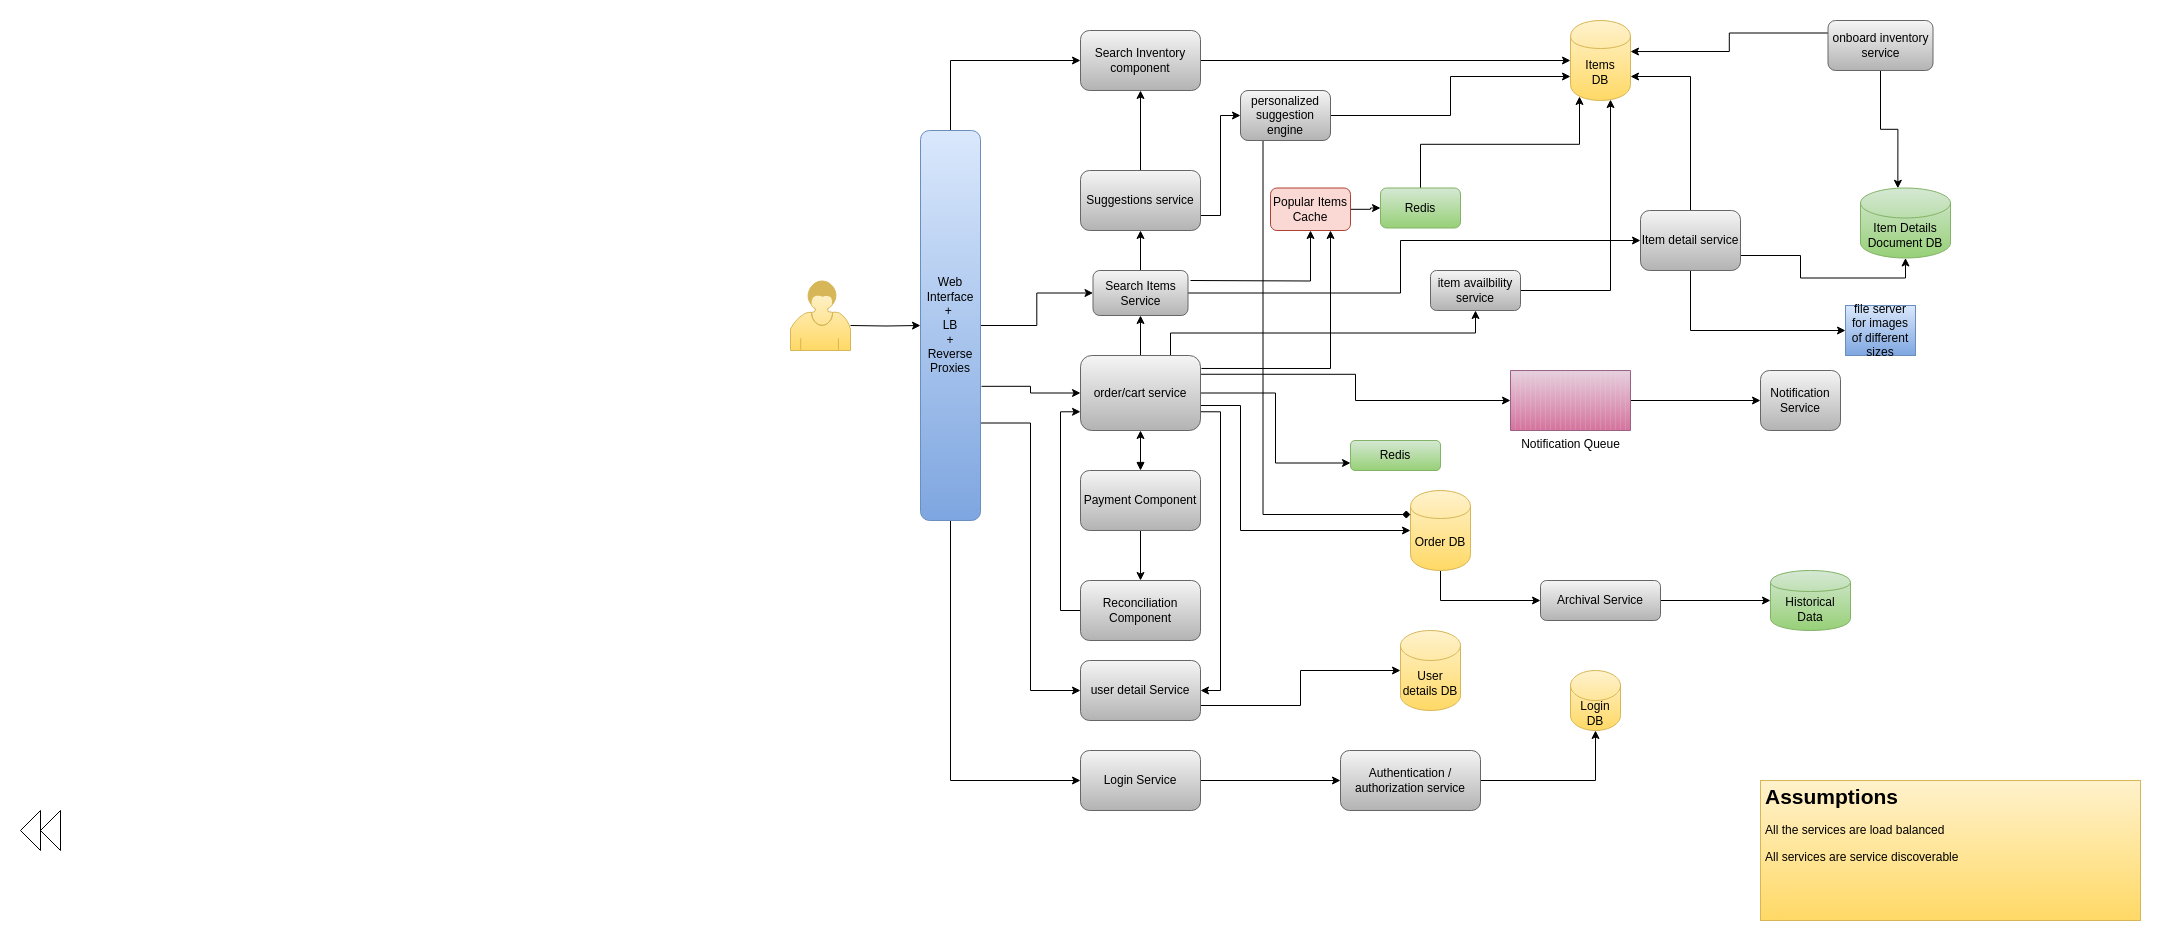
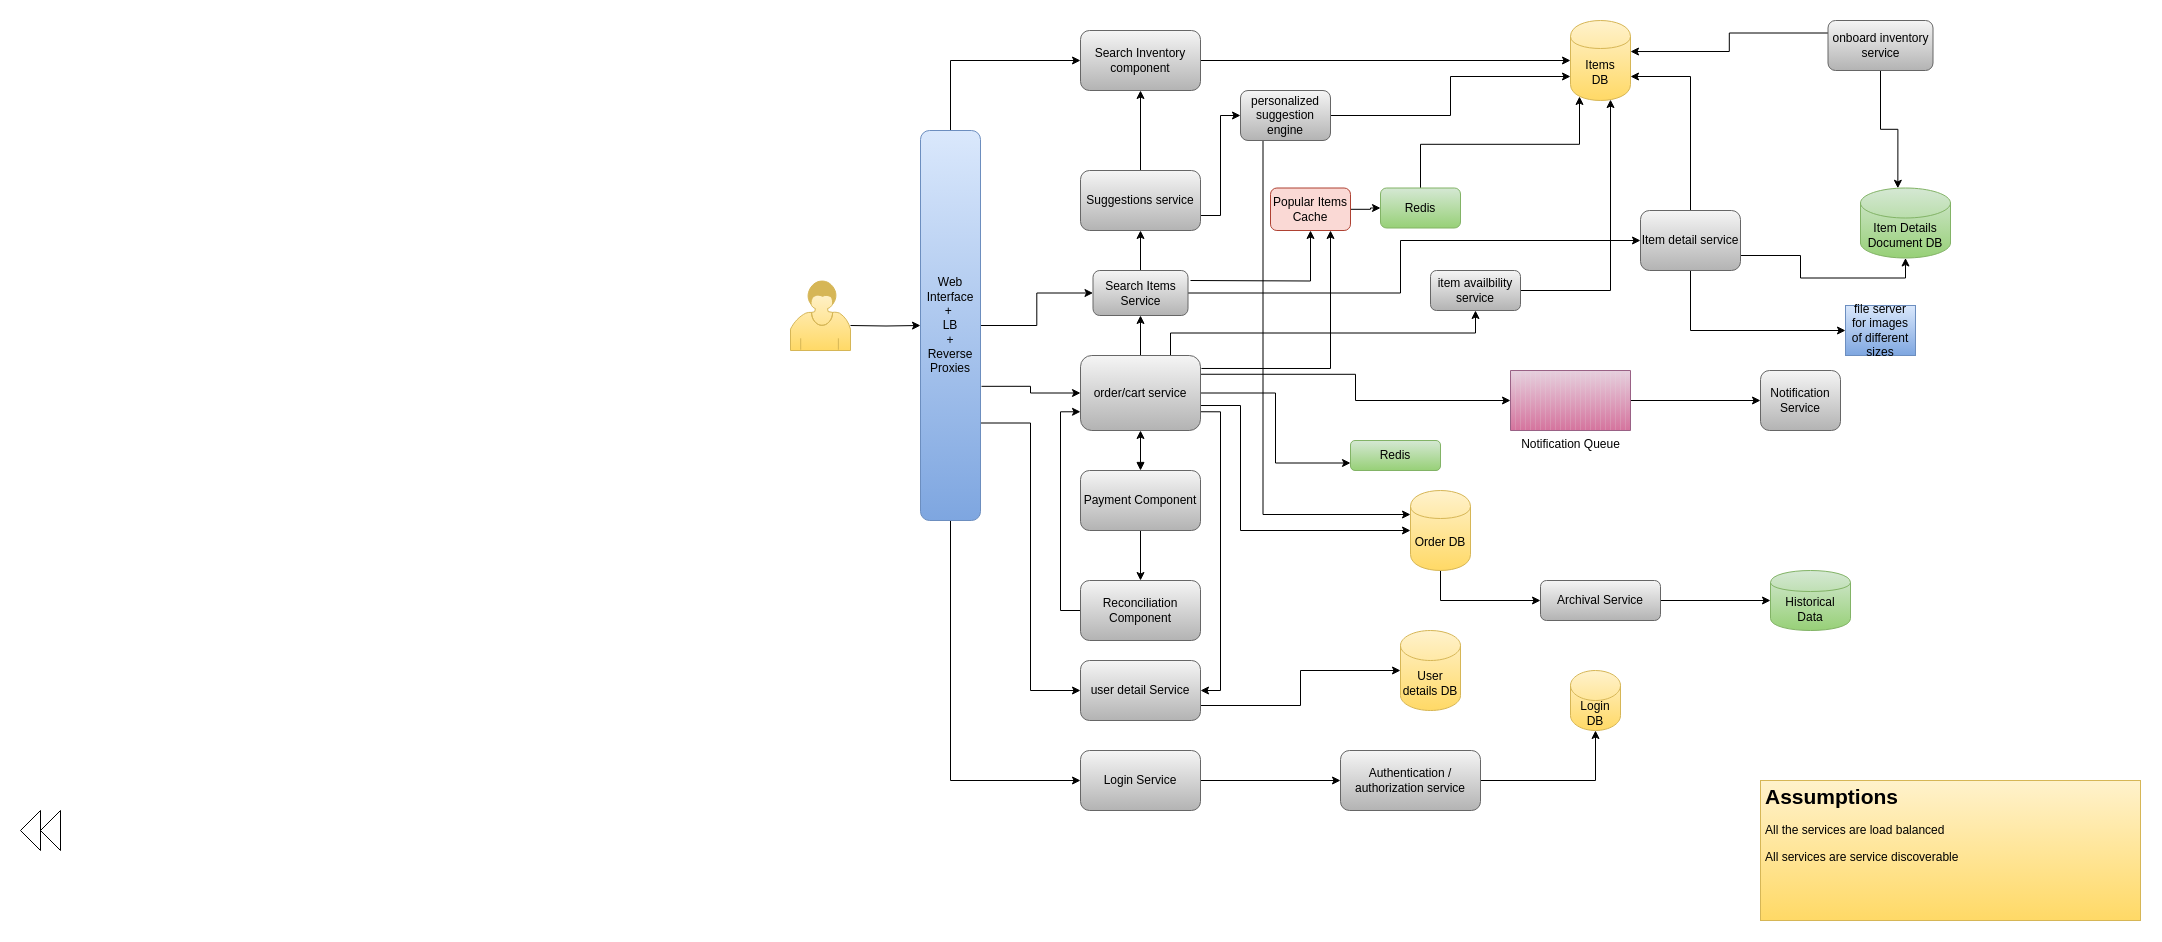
(1402, 515) -> (1402, 515)
